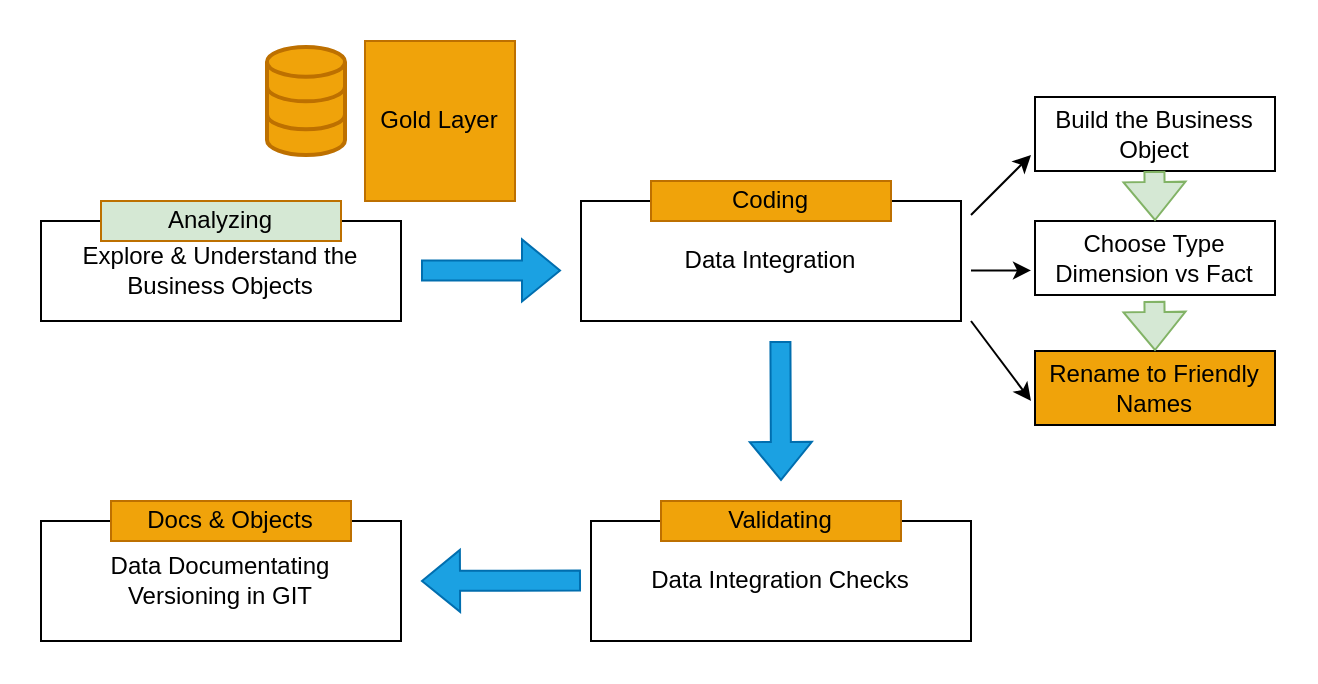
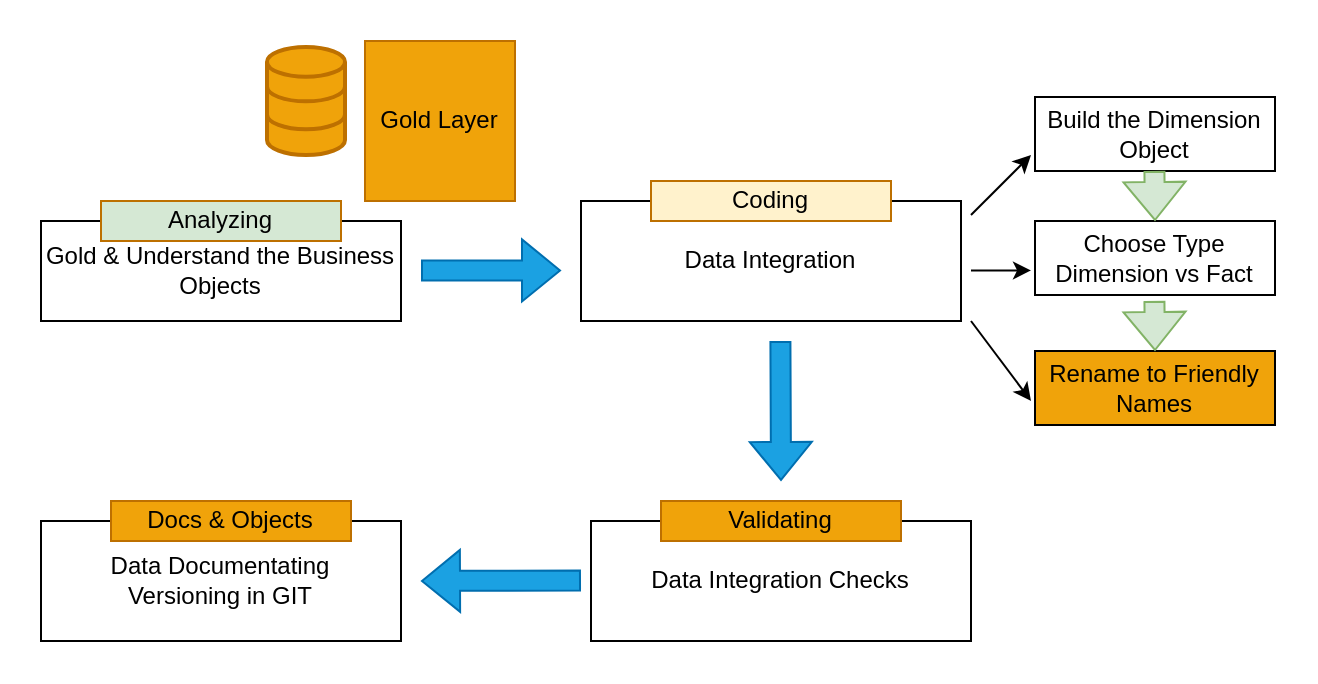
(1155, 135) -> (1155, 135)
(771, 201) -> (771, 201)
(221, 271) -> (221, 271)
